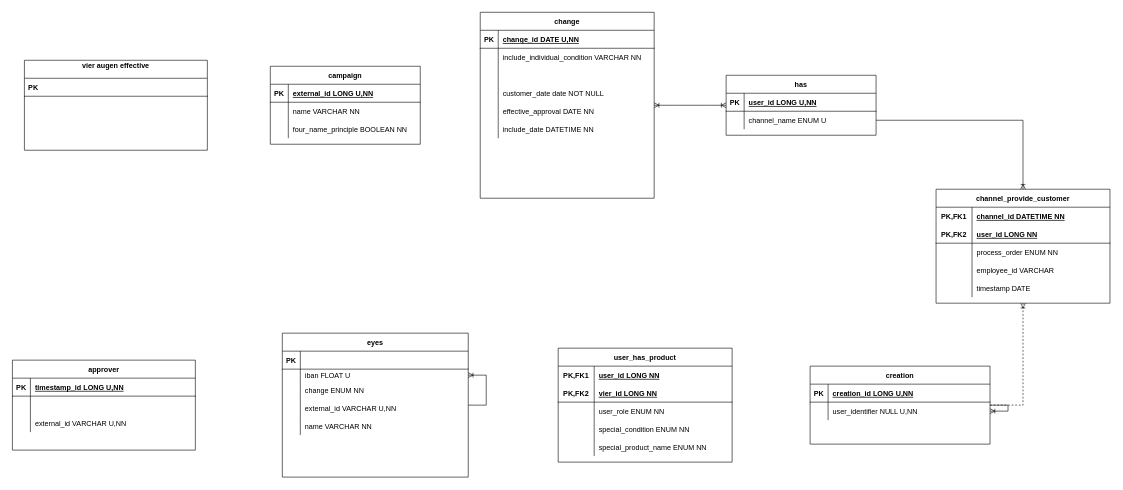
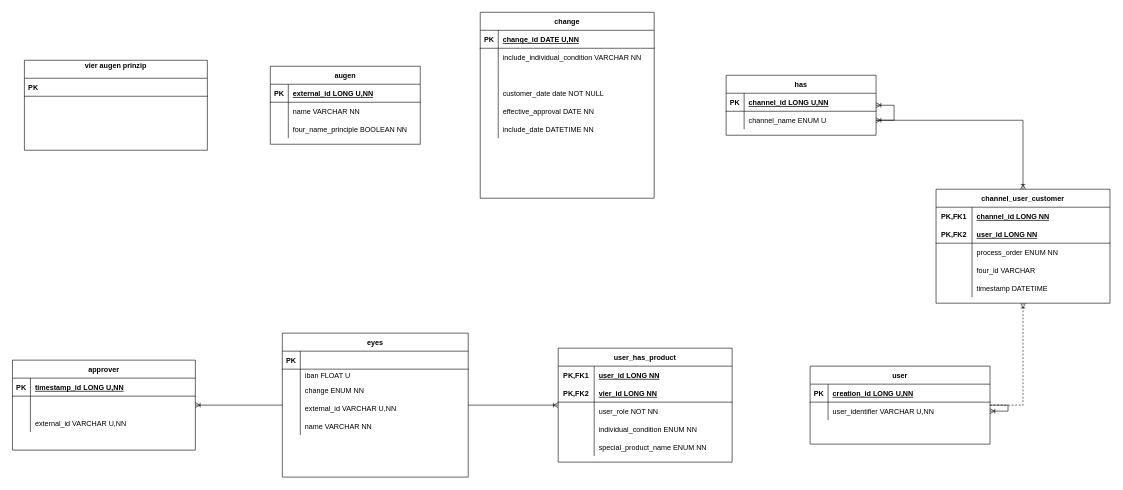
(116, 65) -> (116, 65)
(345, 76) -> (345, 76)
(779, 103) -> (784, 103)
(690, 105) -> (887, 105)
(1023, 199) -> (1023, 199)
(1017, 217) -> (1009, 217)
(1012, 271) -> (1005, 271)
(1003, 289) -> (1011, 289)
(900, 376) -> (900, 376)
(486, 388) -> (200, 405)
none -> (553, 405)
(630, 412) -> (628, 412)
(878, 412) -> (884, 412)
(644, 430) -> (648, 430)
